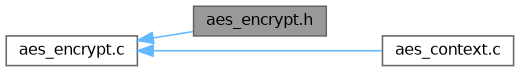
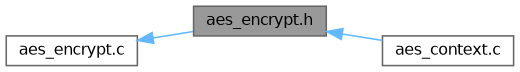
(268, 51) -> (362, 37)
